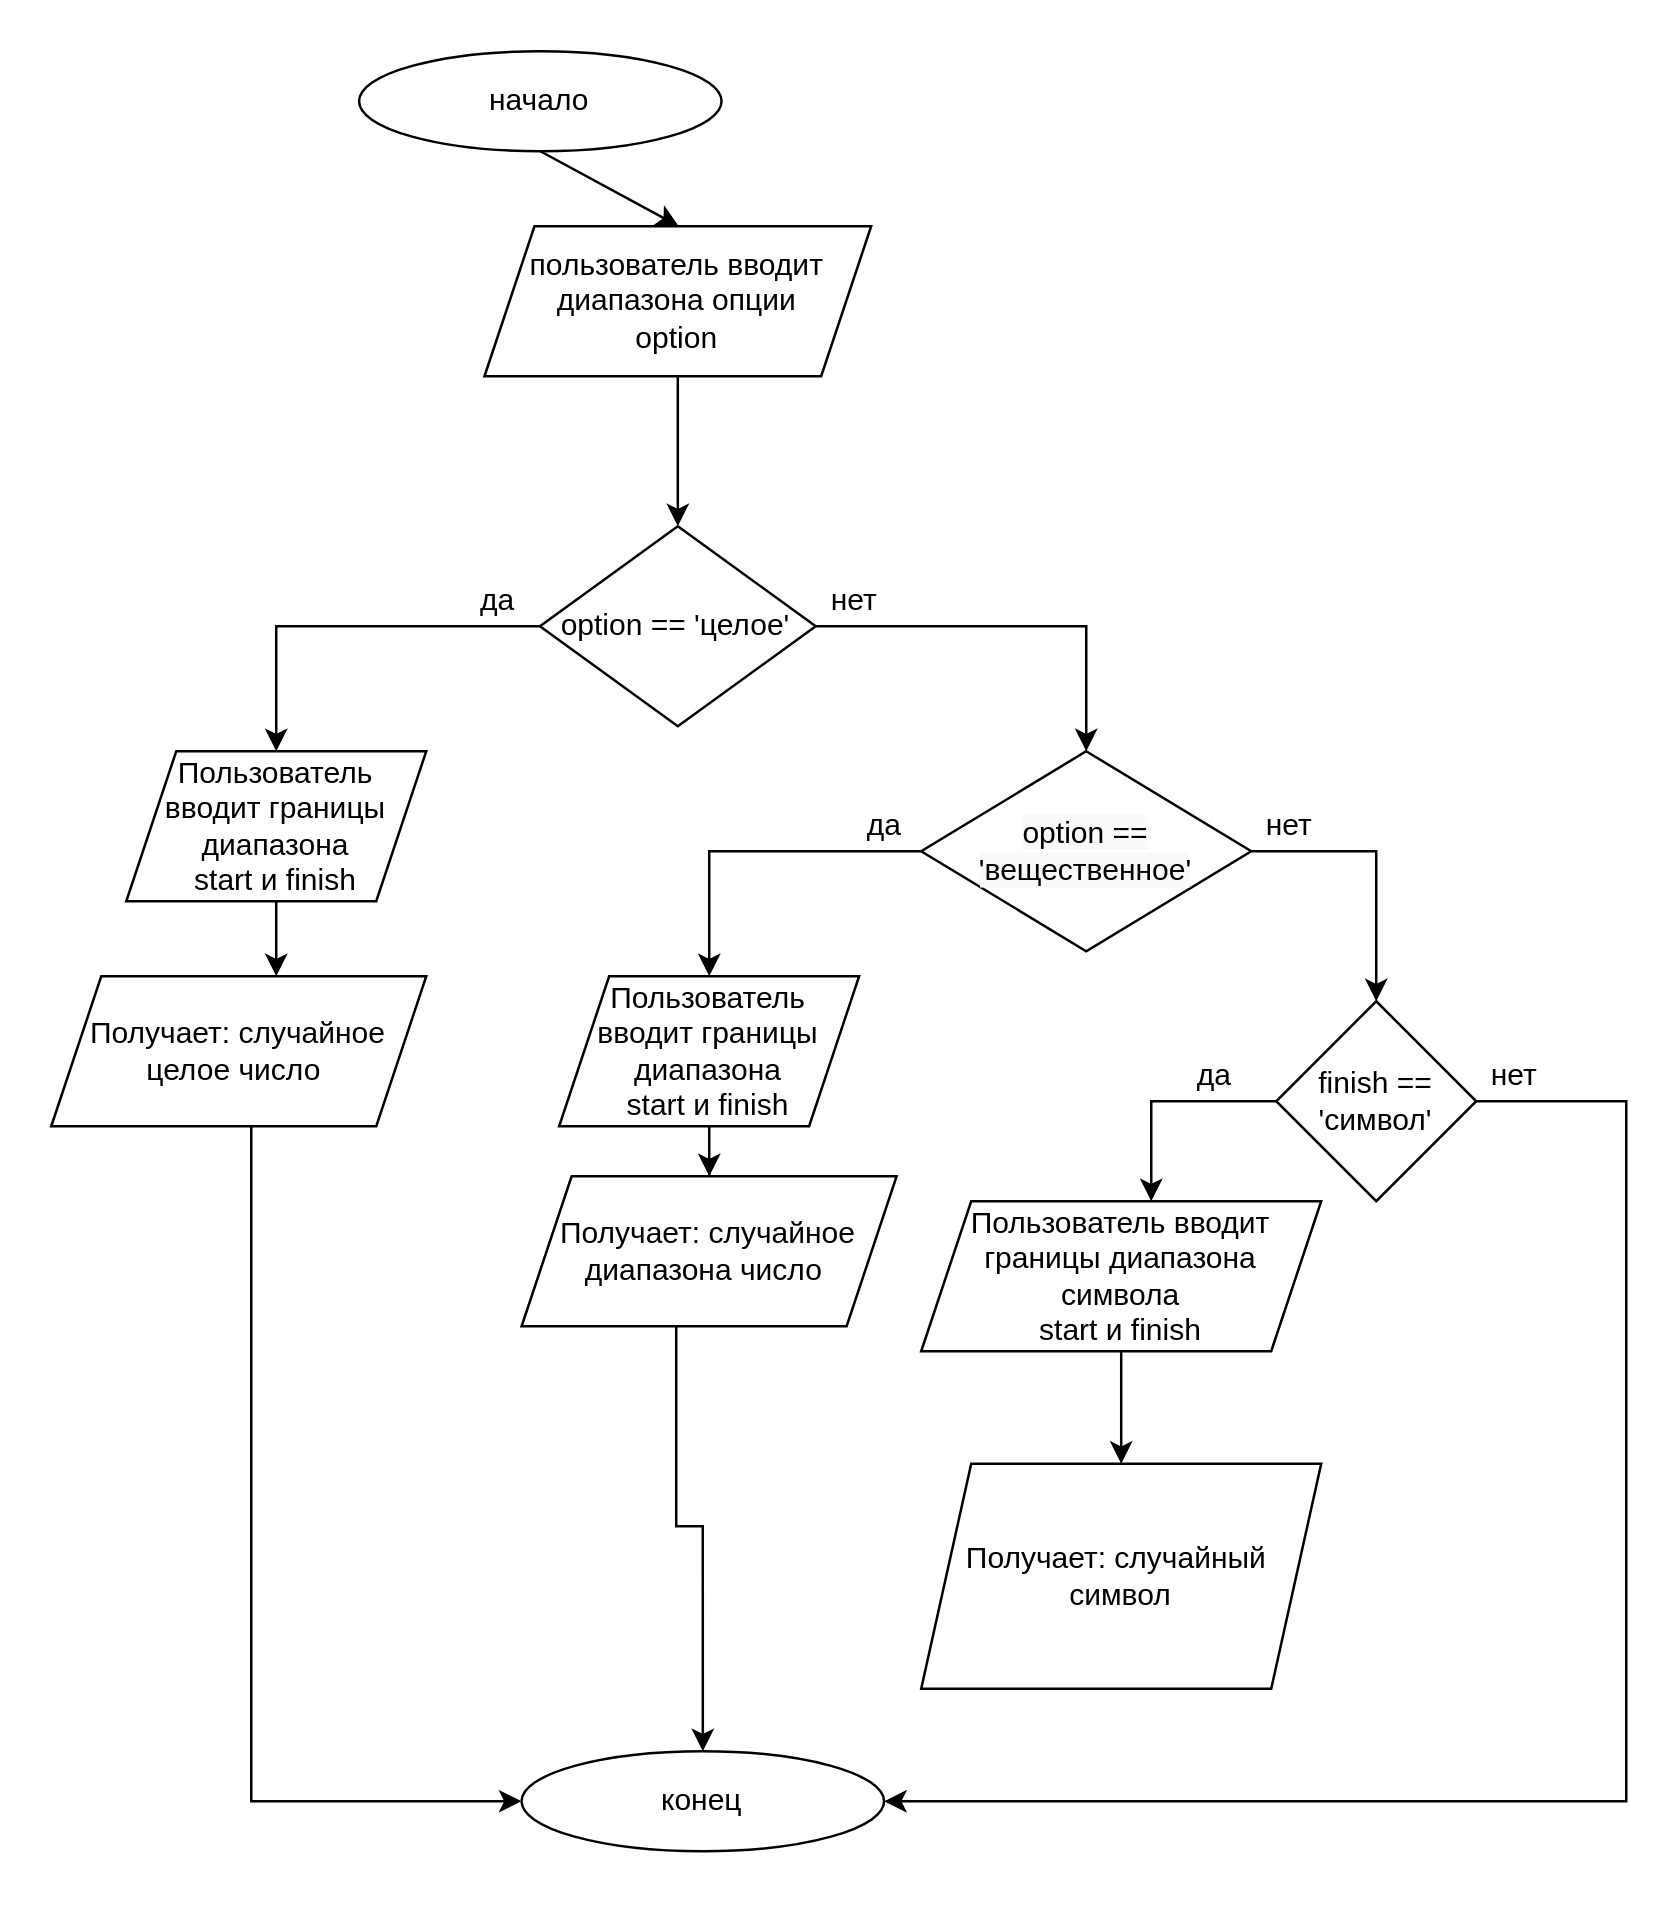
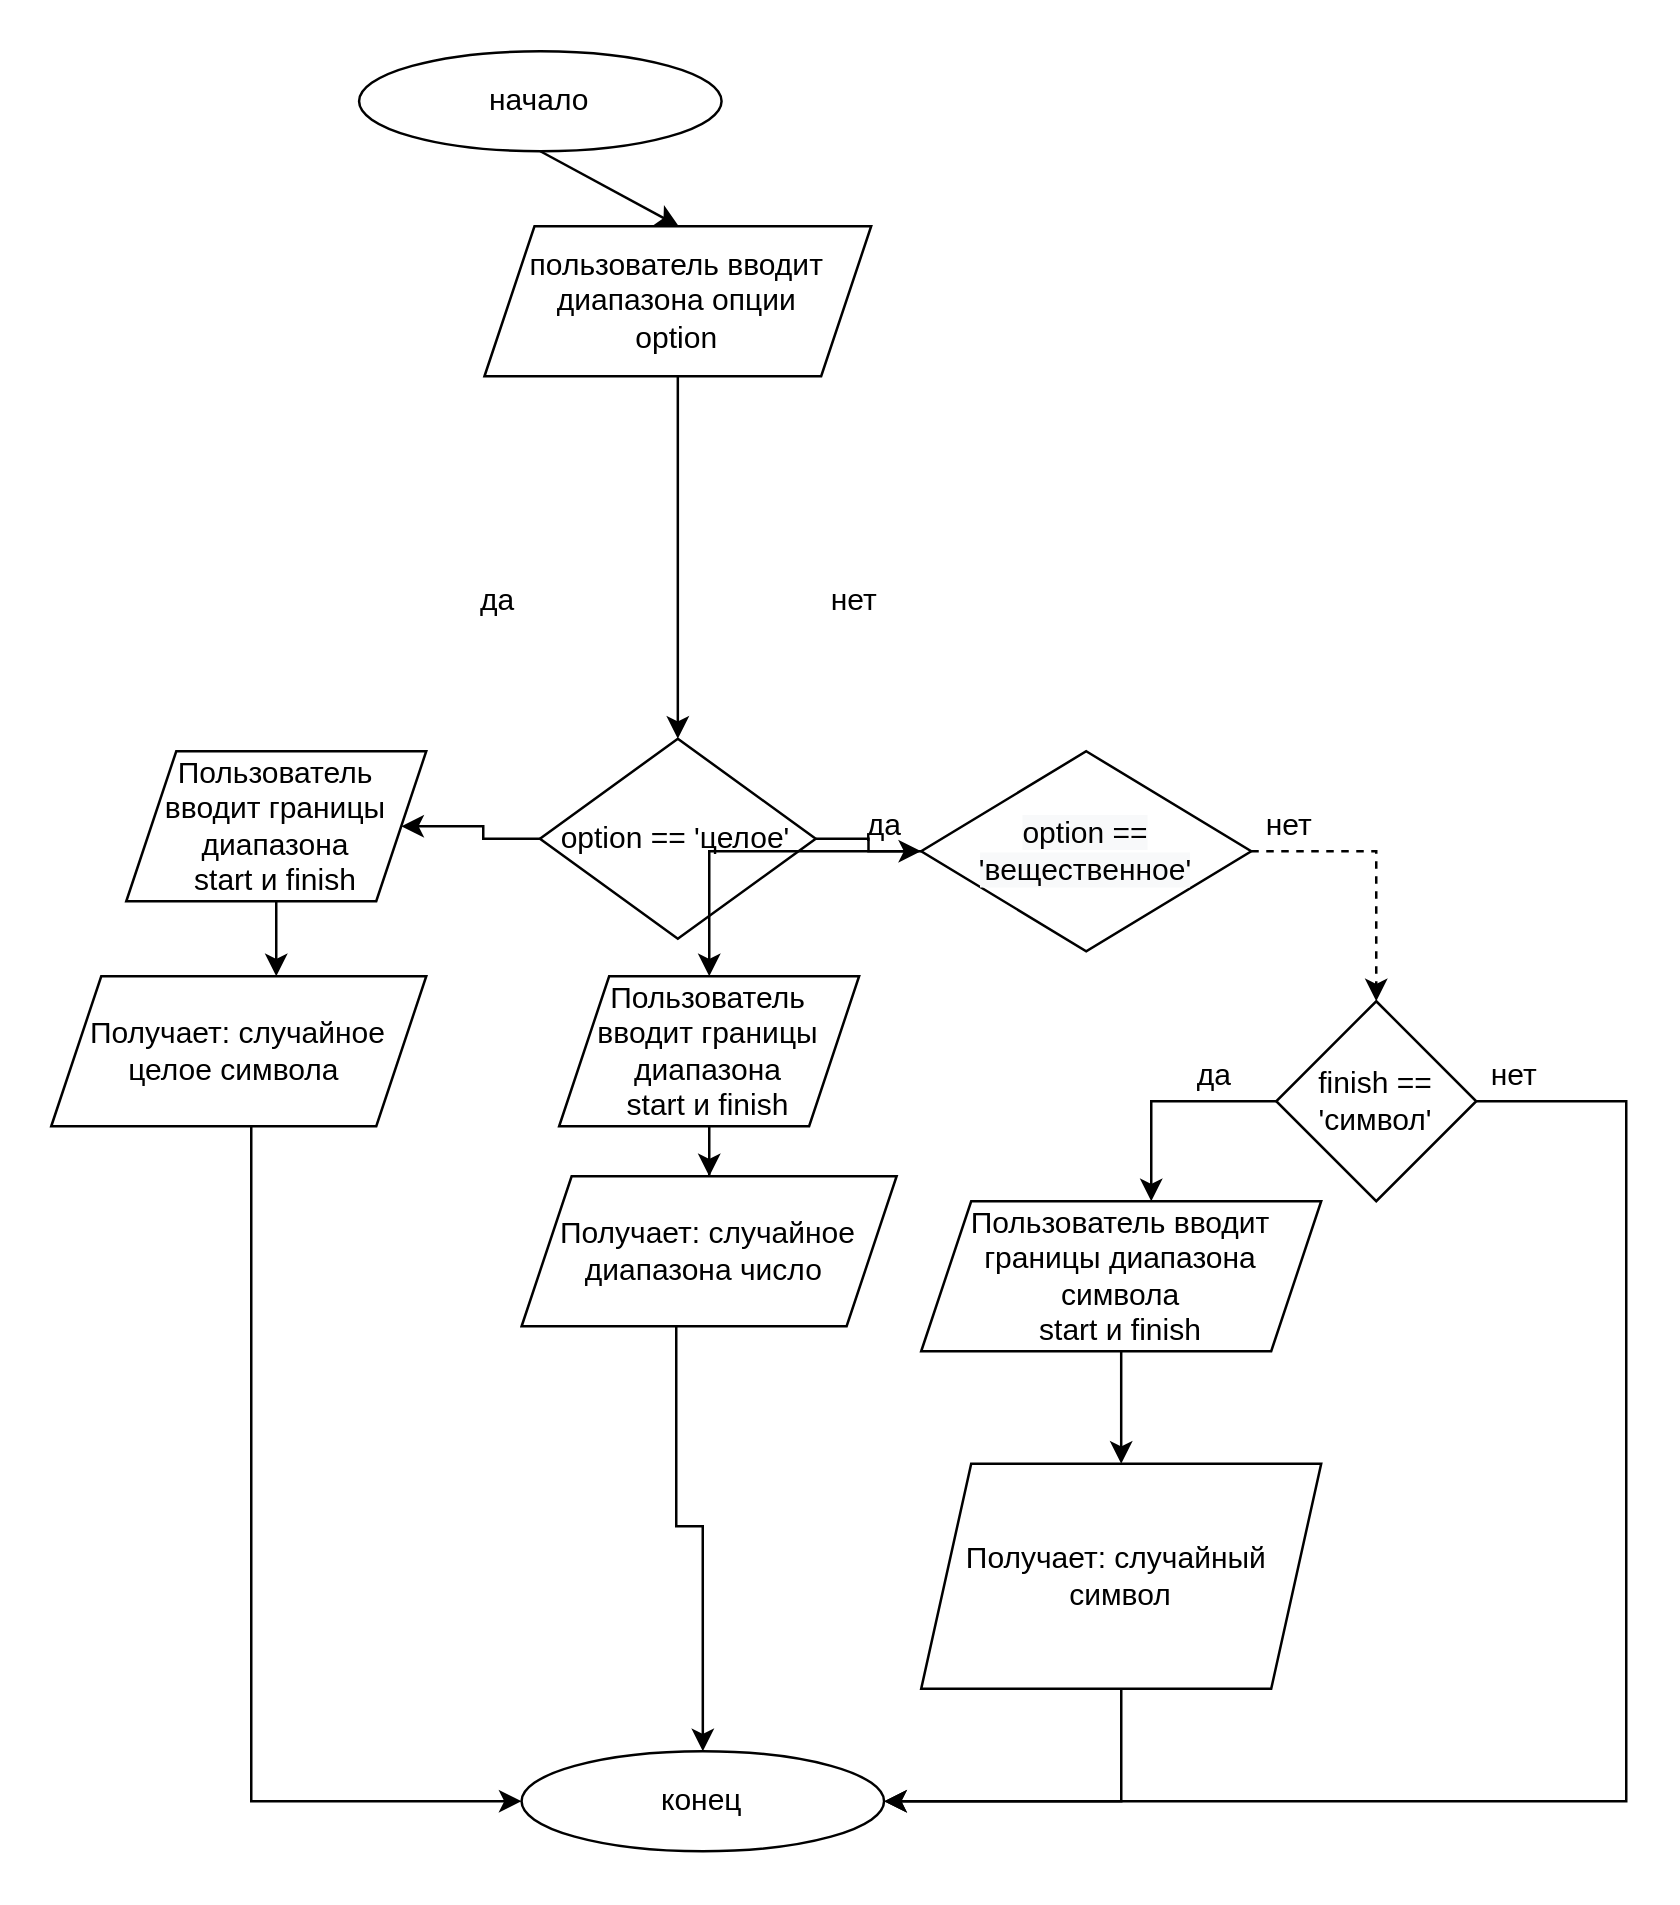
(678, 626) -> (678, 839)
(1376, 857) -> (1376, 857)
(239, 1051) -> (239, 1051)
none -> (1121, 1742)
